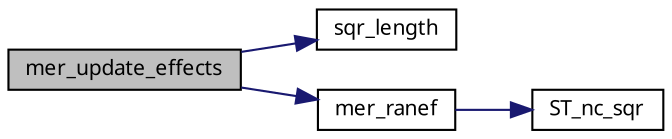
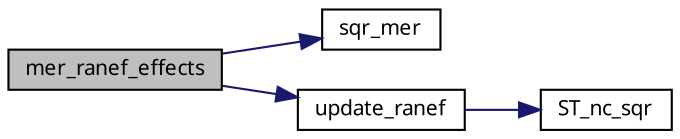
(387, 30) -> (381, 30)
(125, 70) -> (115, 70)
(387, 110) -> (381, 110)
